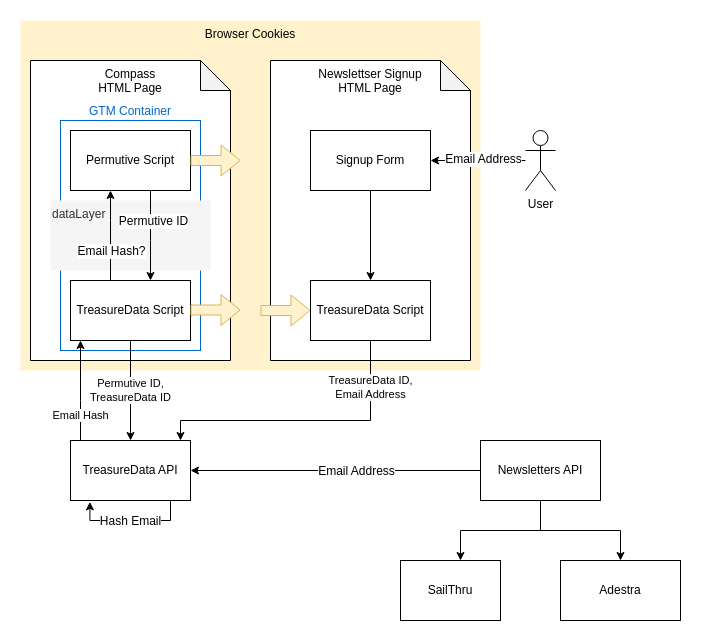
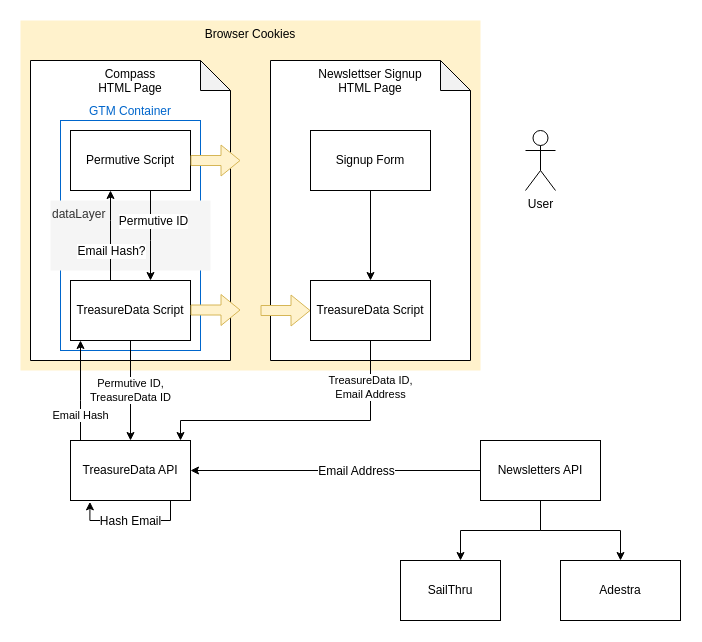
(481, 161) -> none
